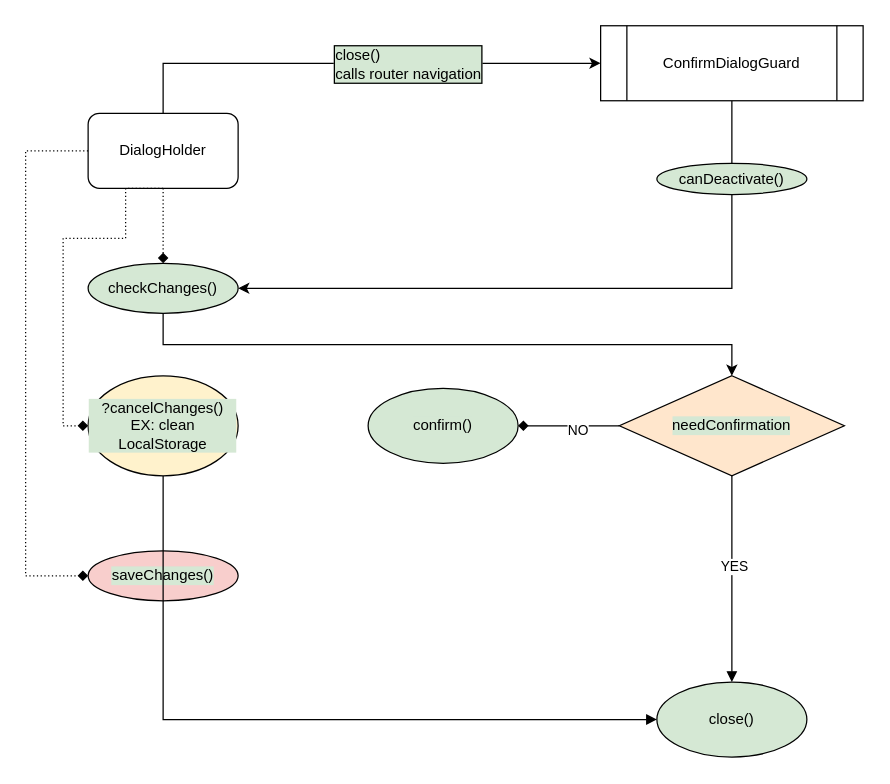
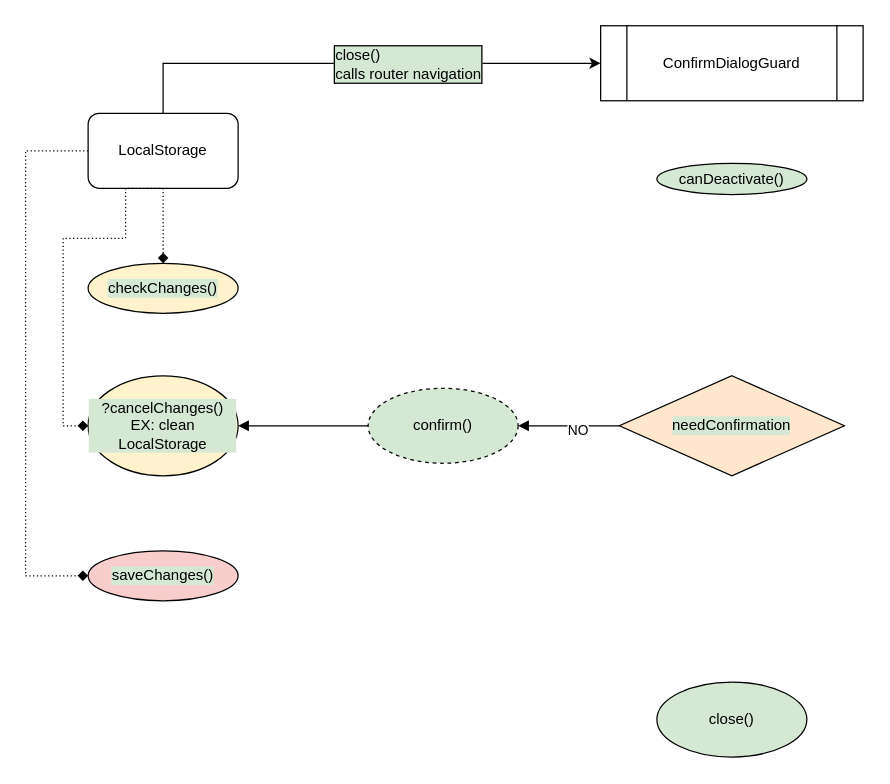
(163, 151) -> (163, 151)
(163, 288) -> (163, 288)
(537, 288) -> none
(443, 344) -> none
none -> (309, 426)
(443, 426) -> (443, 426)
(529, 426) -> (529, 426)
(732, 574) -> none
(283, 719) -> none
